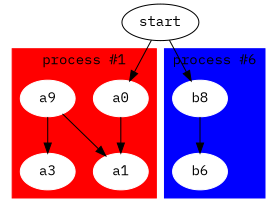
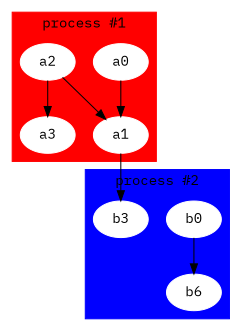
(160, 22) -> none
(215, 60) -> (157, 181)
(48, 98) -> (48, 62)
(200, 98) -> (194, 219)
none -> (121, 219)
